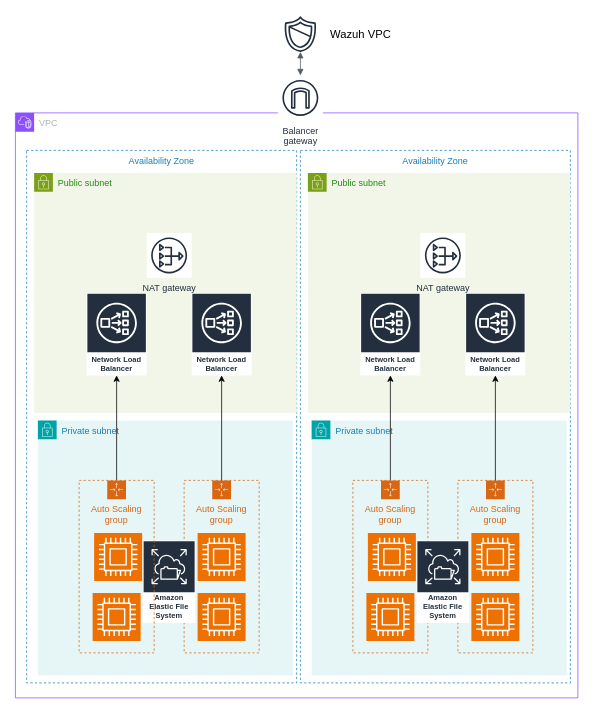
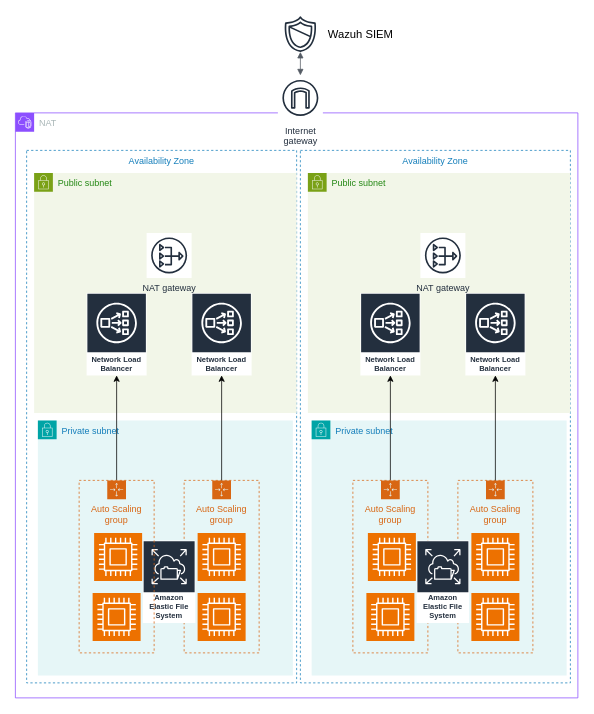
(361, 34) -> (361, 34)
(47, 124) -> (47, 124)
(301, 136) -> (301, 136)
